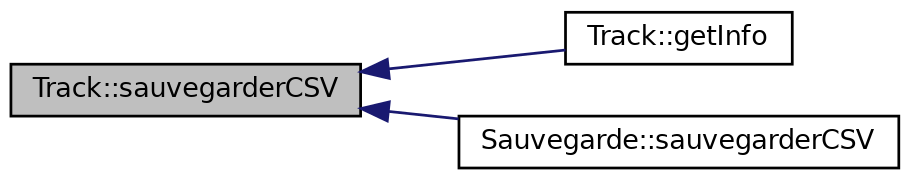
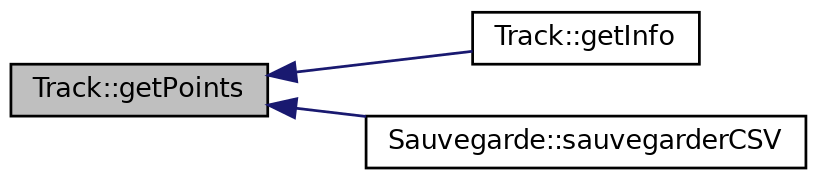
(186, 90) -> (139, 90)
